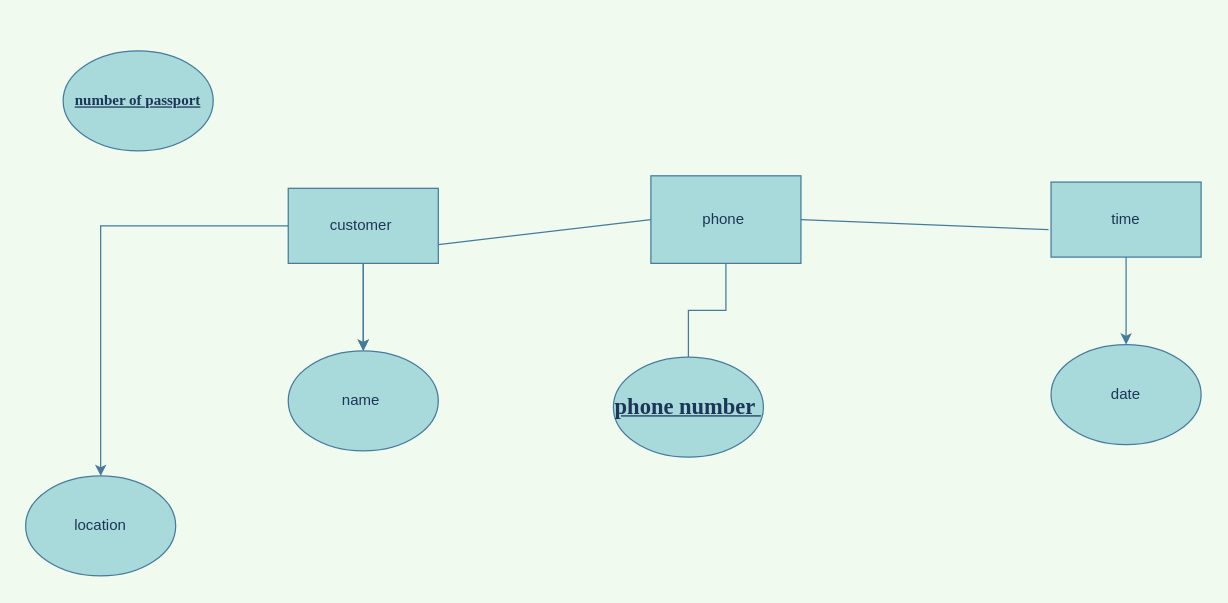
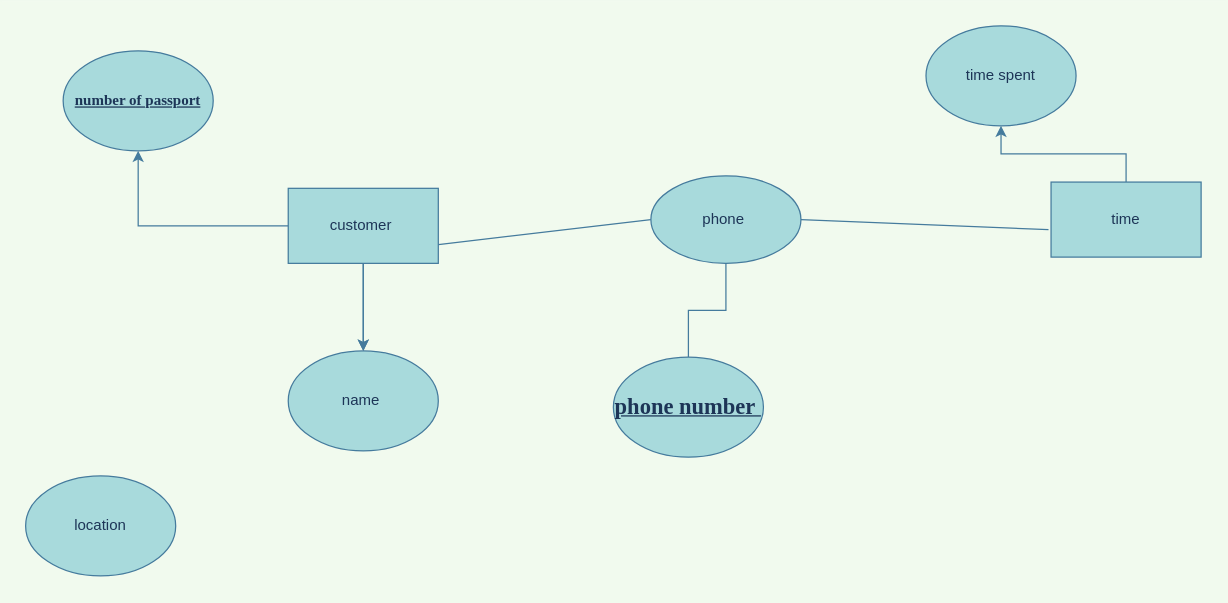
none -> (1001, 76)
none -> (1068, 154)
(726, 219) -> (726, 219)
(1126, 296) -> none
(101, 327) -> (138, 194)
(1126, 394) -> none
